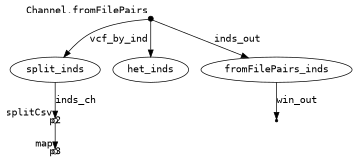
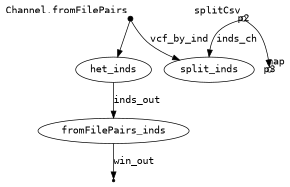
(197, 38) -> (114, 97)
(55, 97) -> (220, 30)
